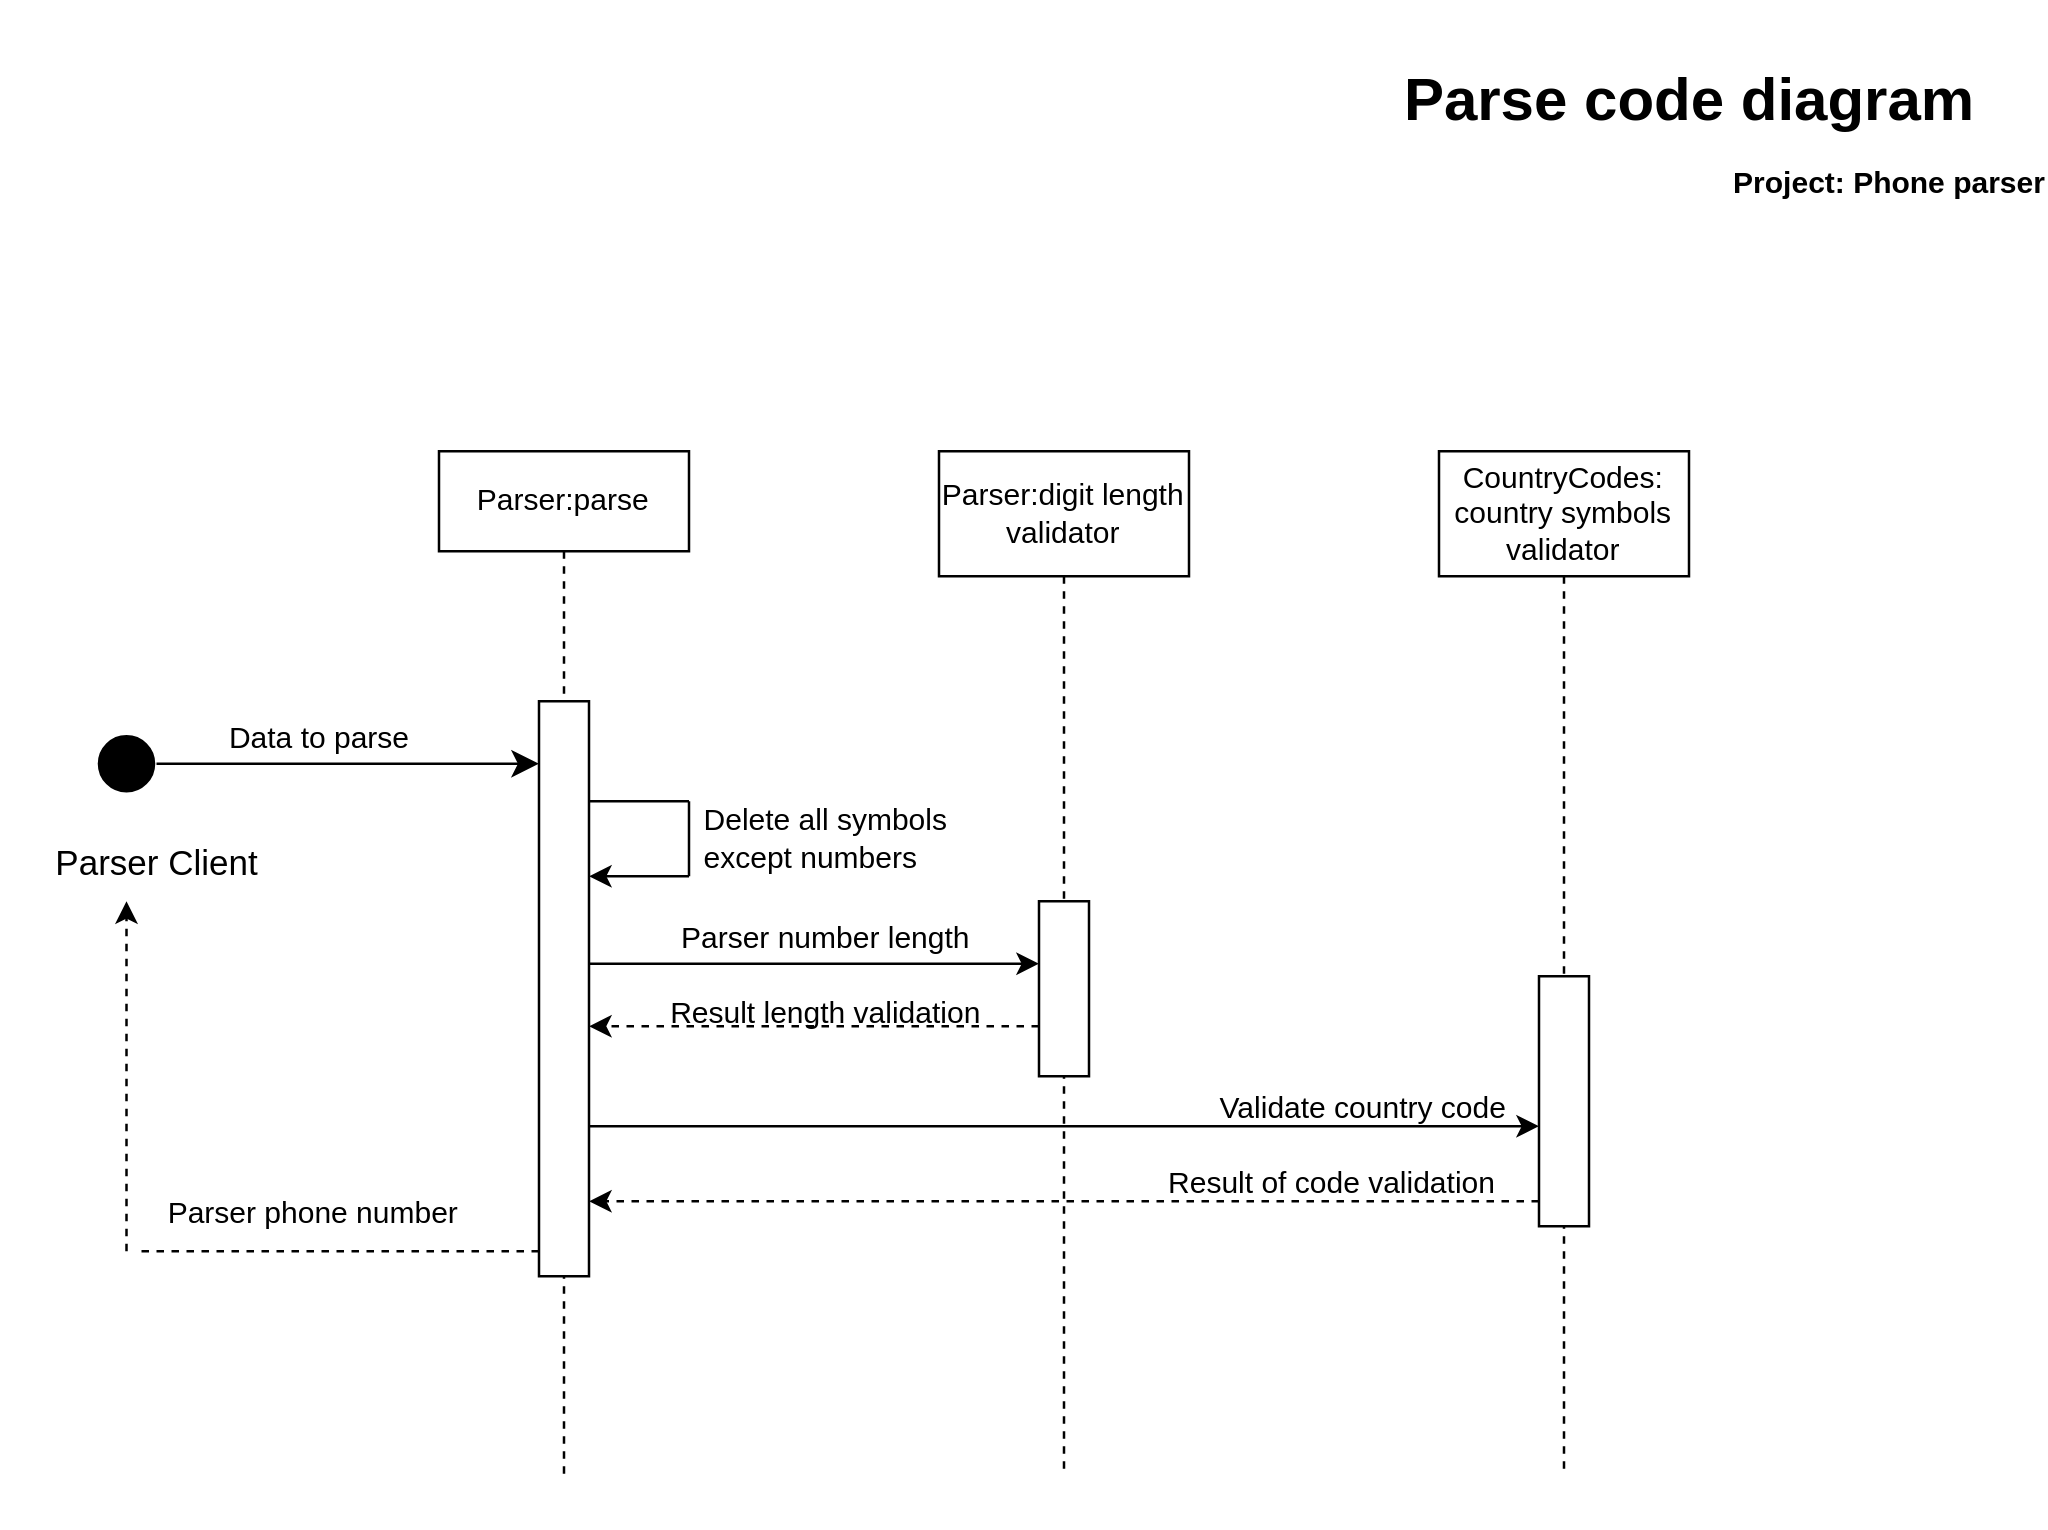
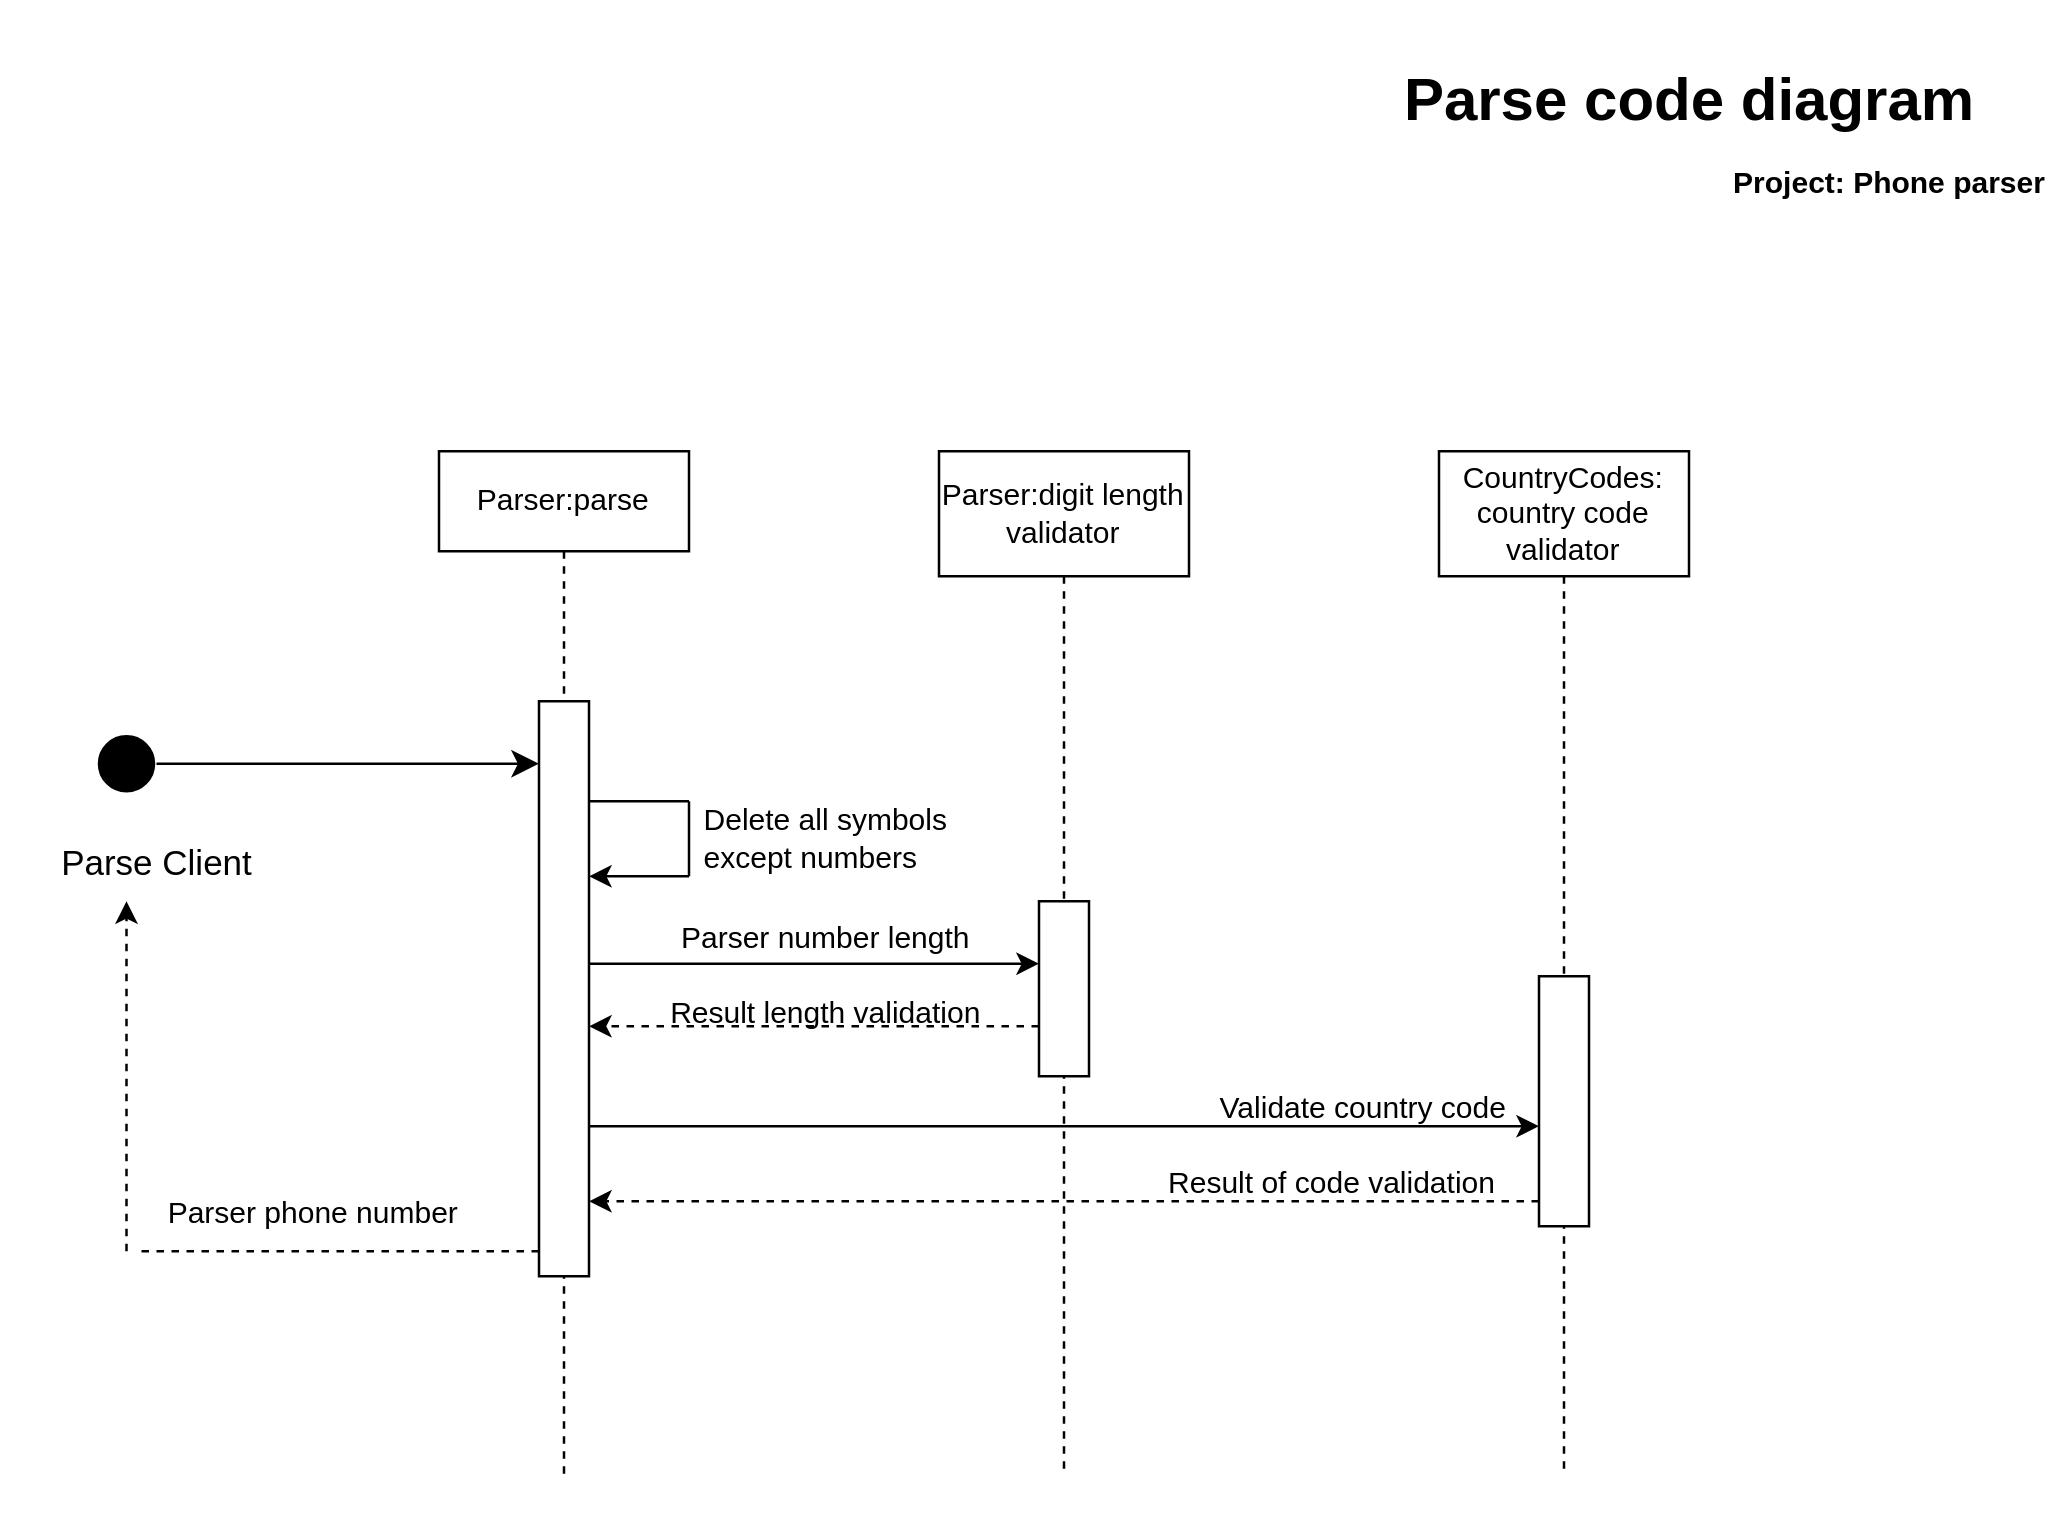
(1564, 514) -> (1564, 514)
(320, 739) -> none
(158, 864) -> (158, 864)
